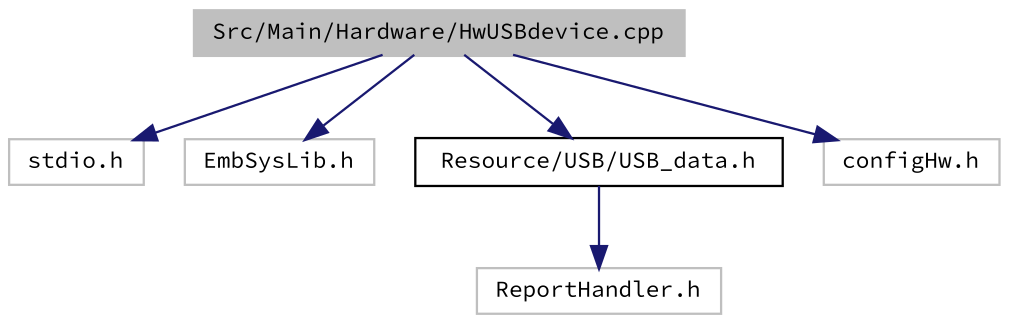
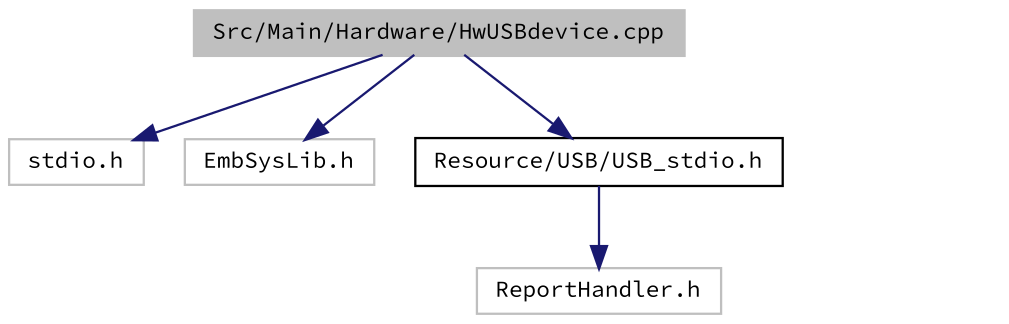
(599, 162) -> (599, 162)
(912, 162) -> none
